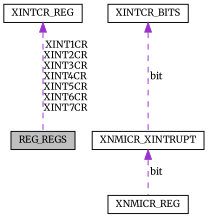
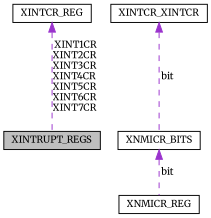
(148, 13) -> (159, 13)
(43, 140) -> (52, 140)
(148, 140) -> (159, 140)
